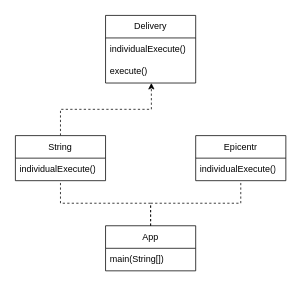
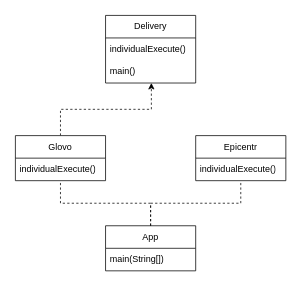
(133, 72) -> (124, 72)
(60, 147) -> (60, 147)
